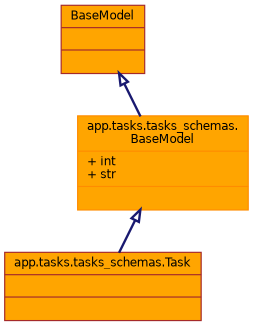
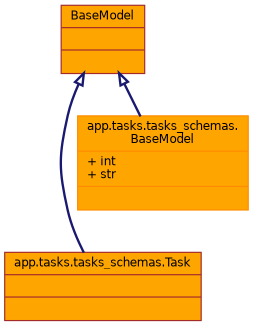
(127, 236) -> (61, 169)
